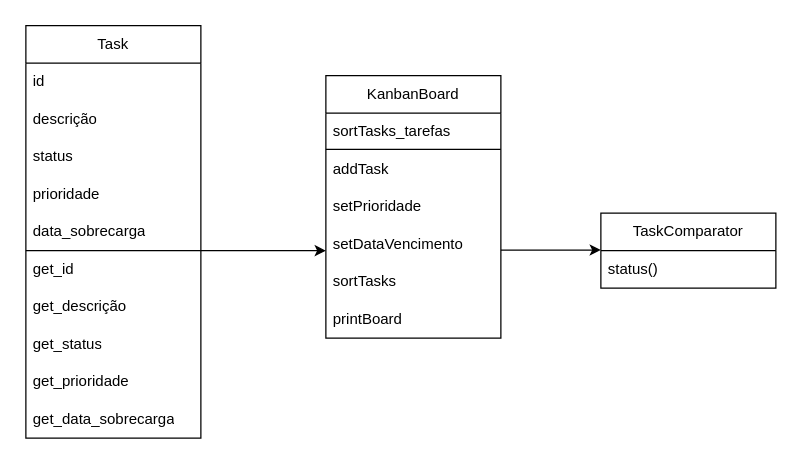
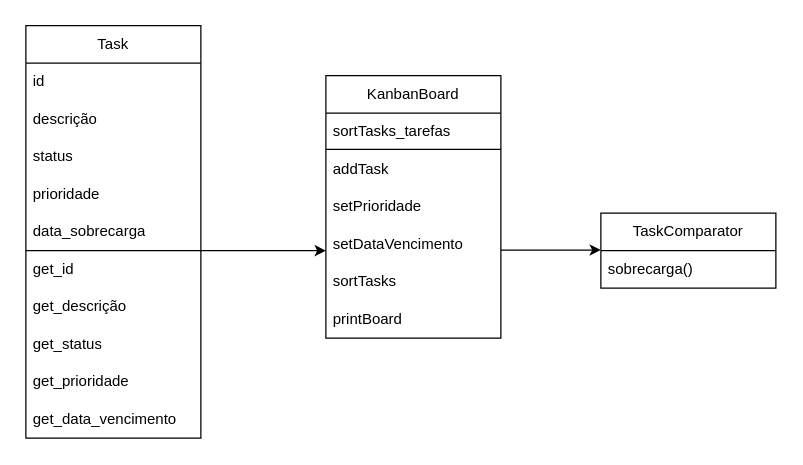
(642, 269) -> (659, 269)
(113, 419) -> (111, 419)
